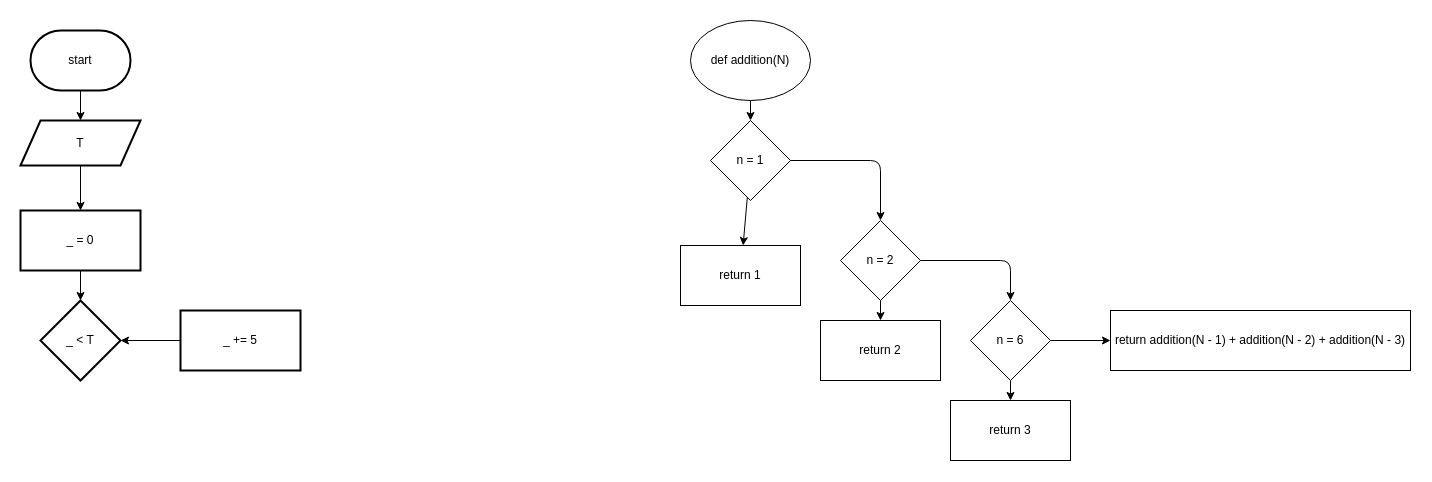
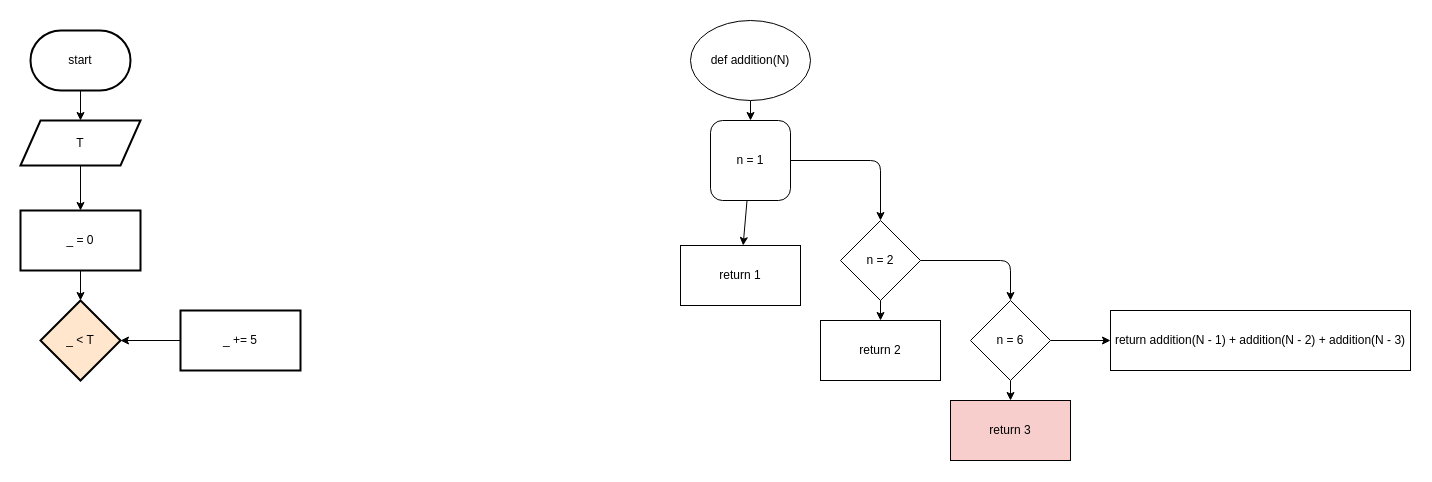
(751, 161) -> (751, 161)
(81, 341) -> (81, 341)
(1011, 431) -> (1011, 431)
